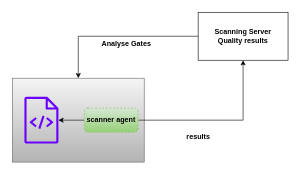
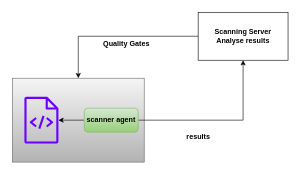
(243, 36) -> (243, 36)
(127, 44) -> (127, 44)
(111, 120) -> (111, 120)
